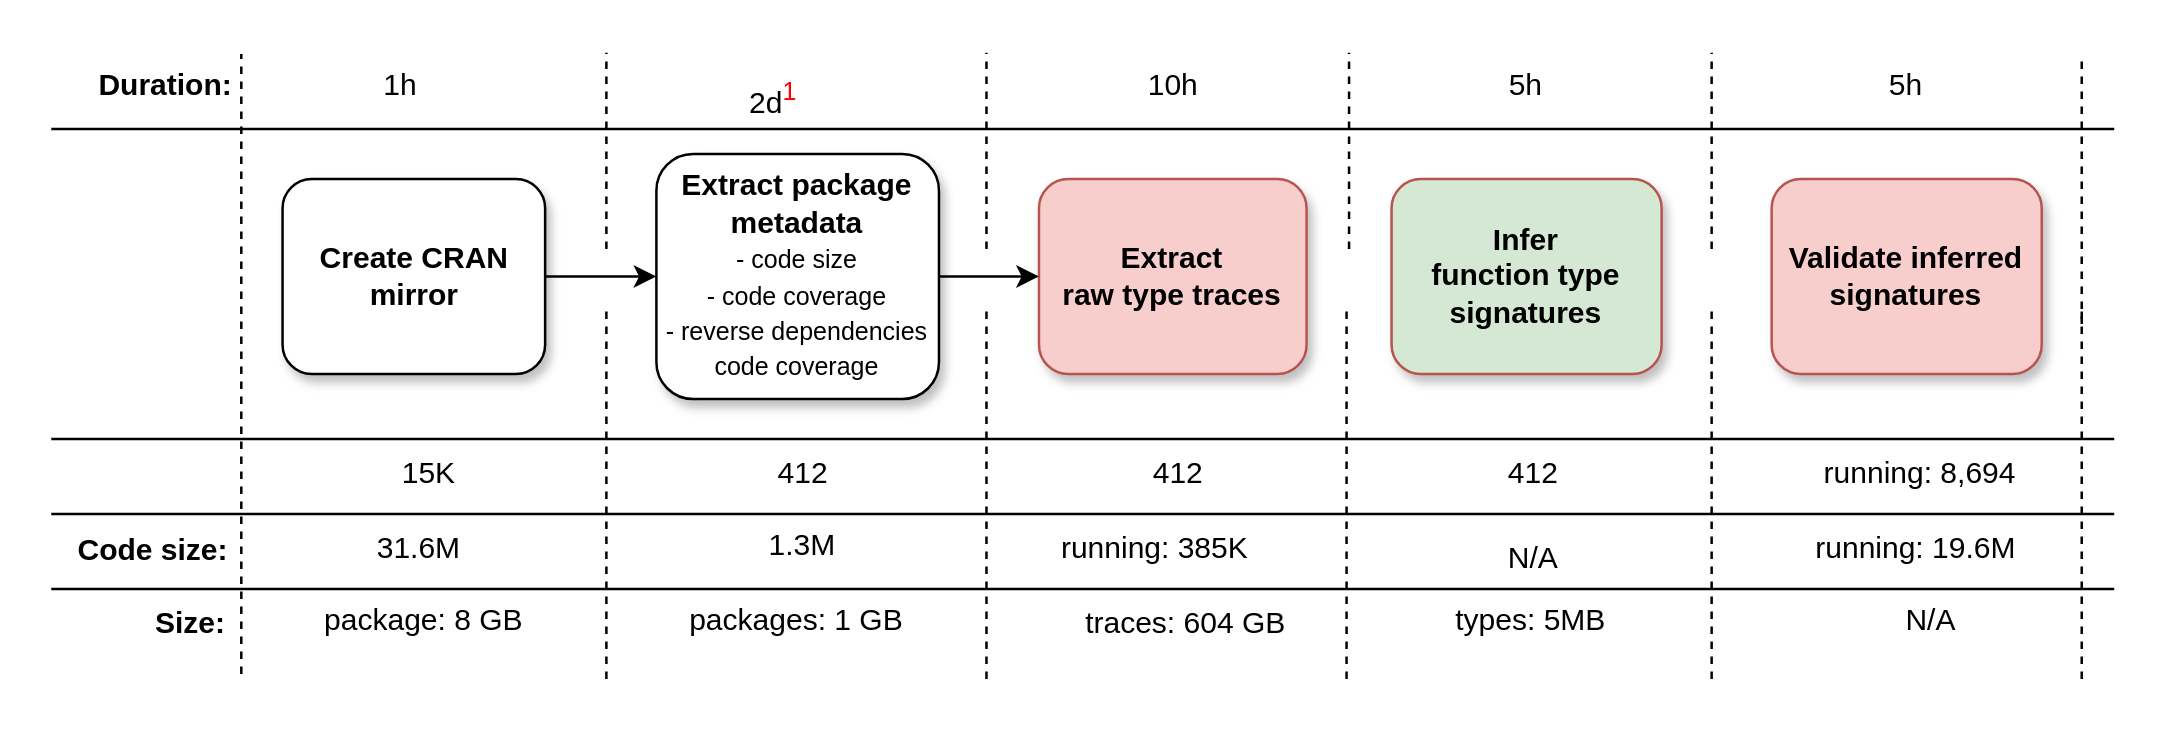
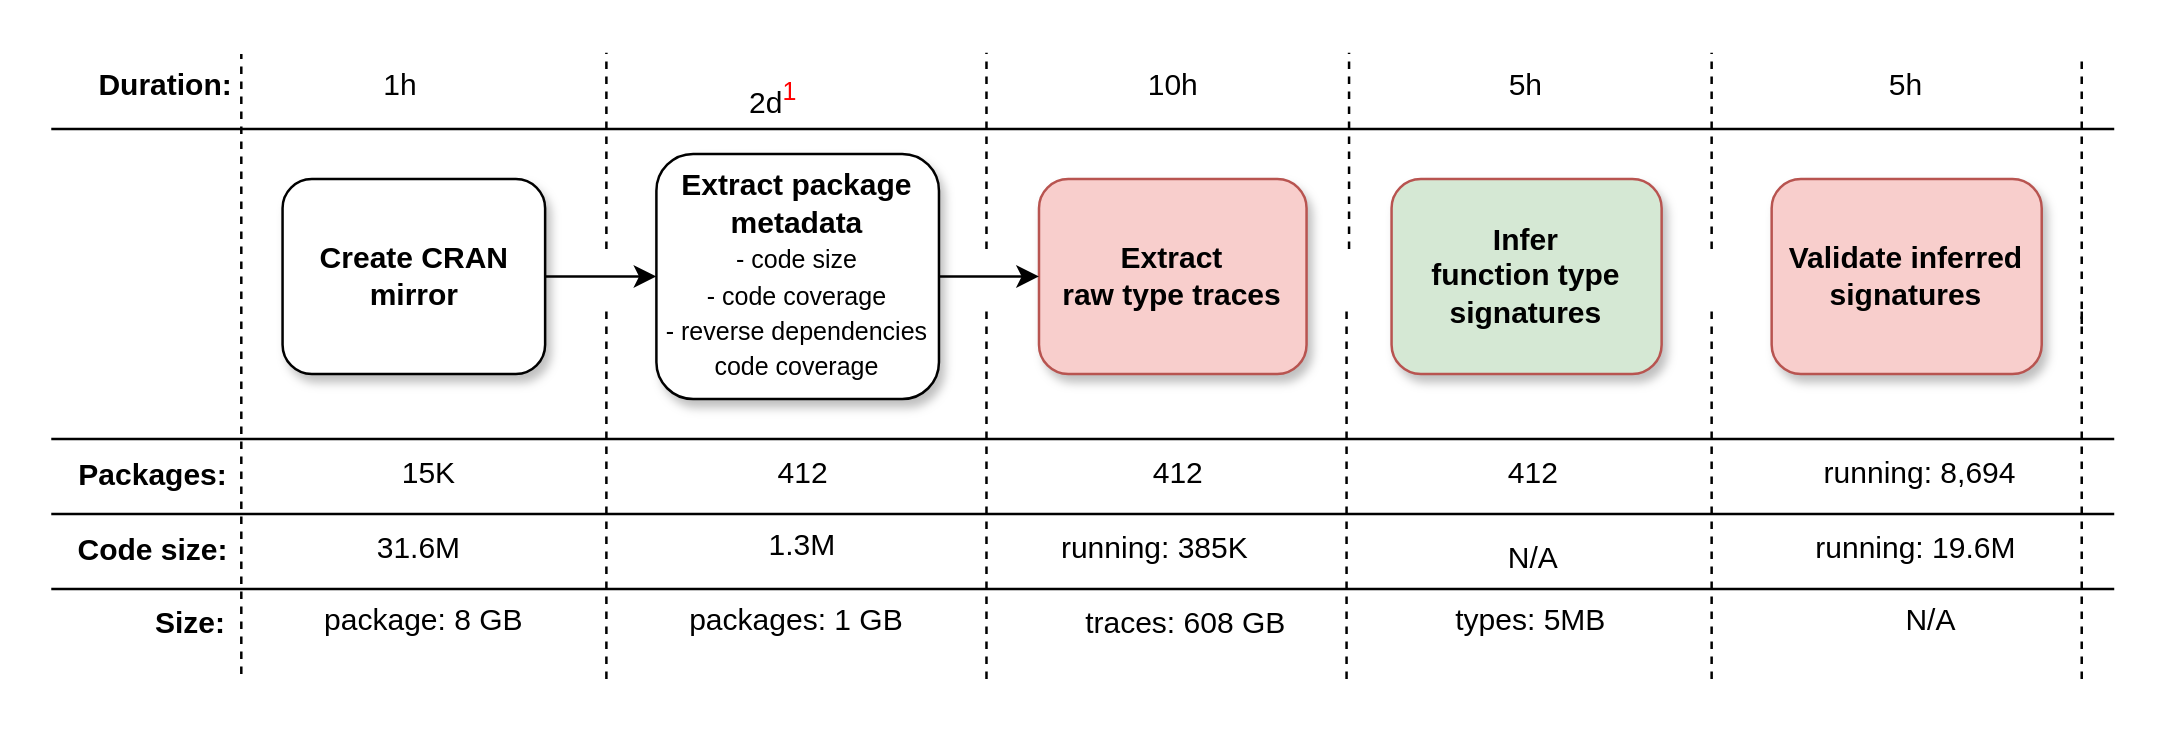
none -> (154, 476)
(1180, 624) -> (1180, 624)
